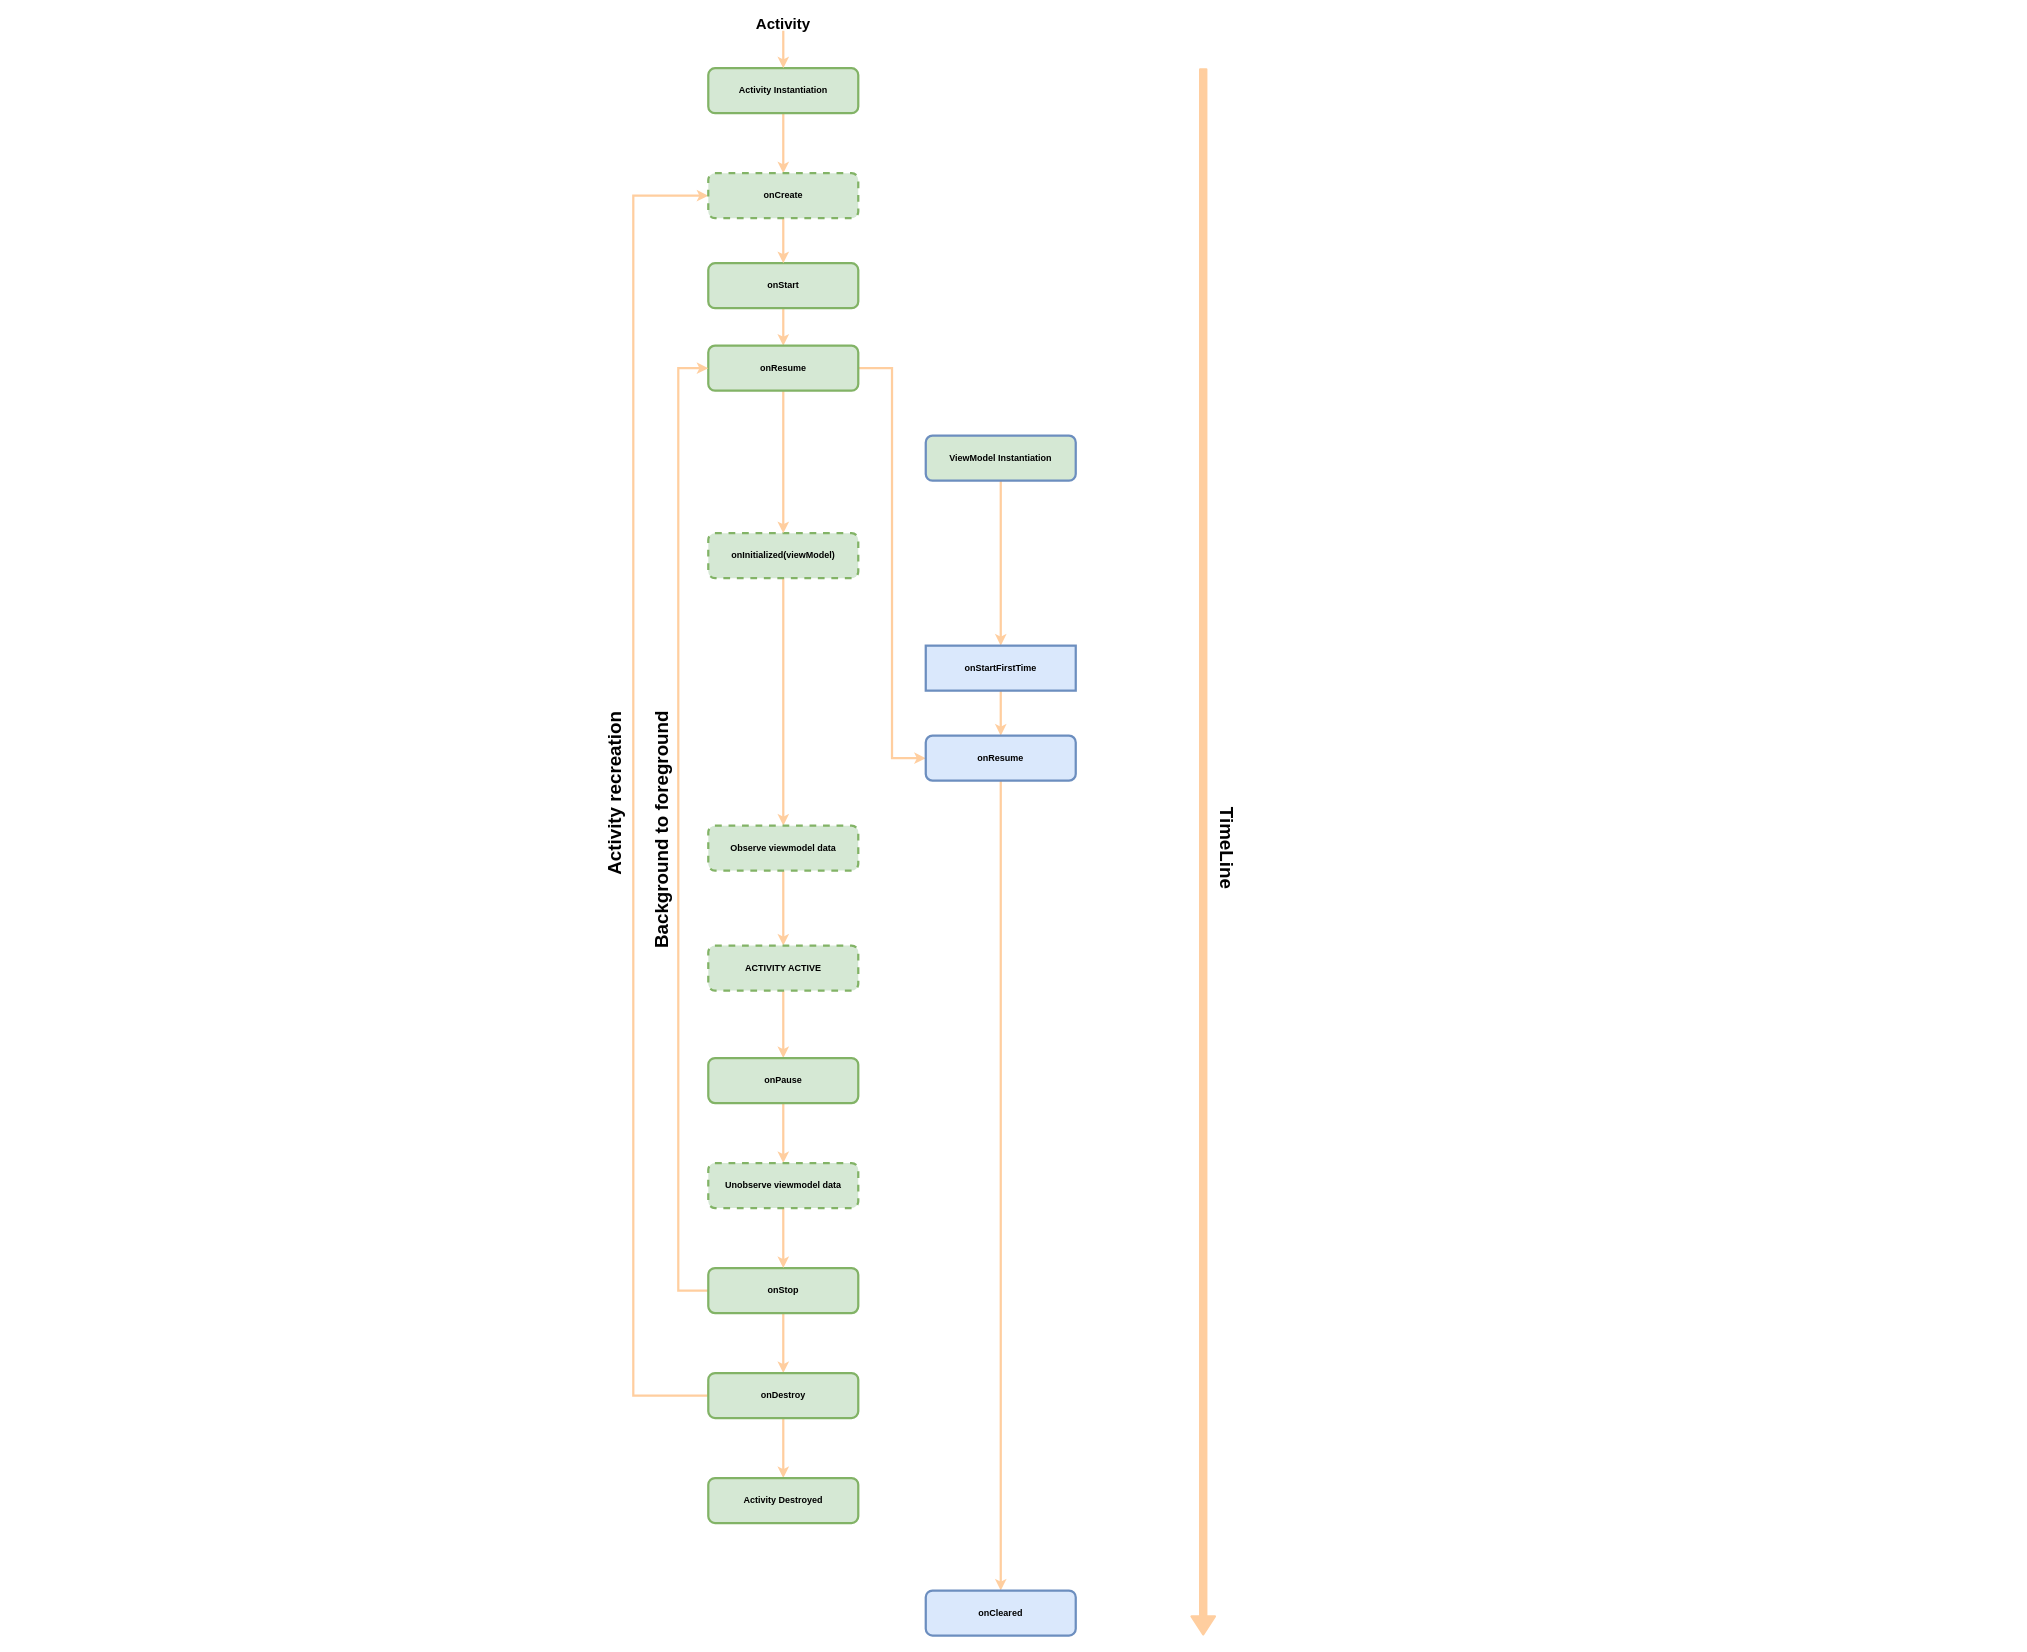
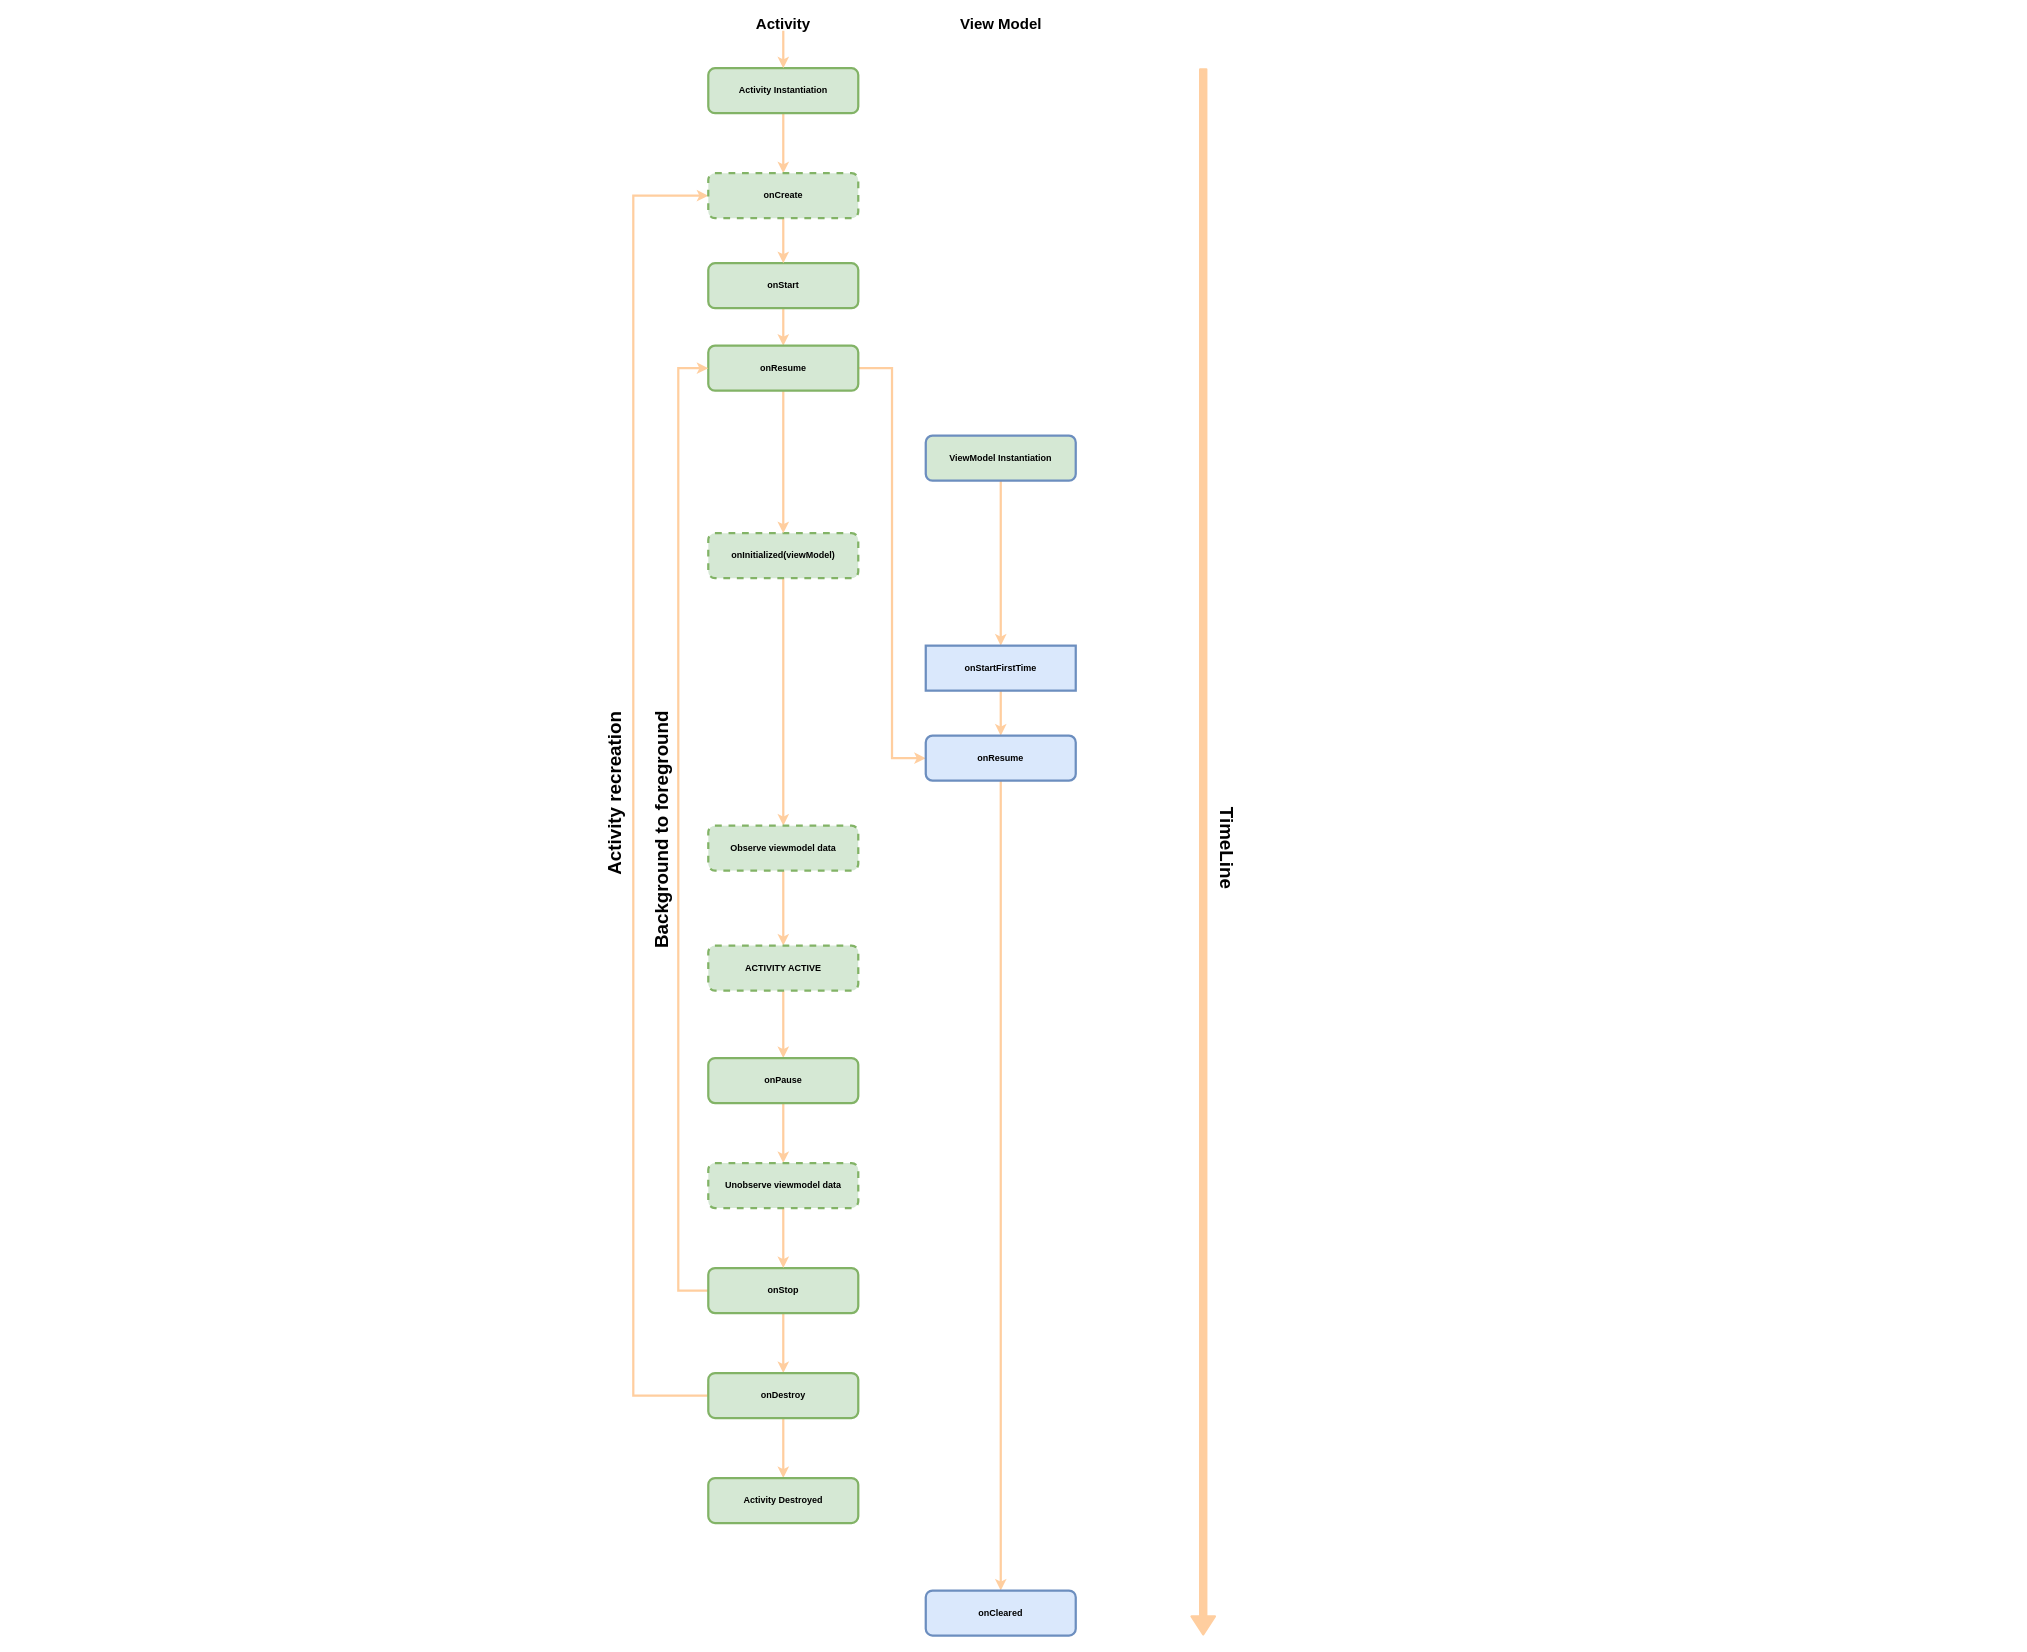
none -> (1001, 23)
